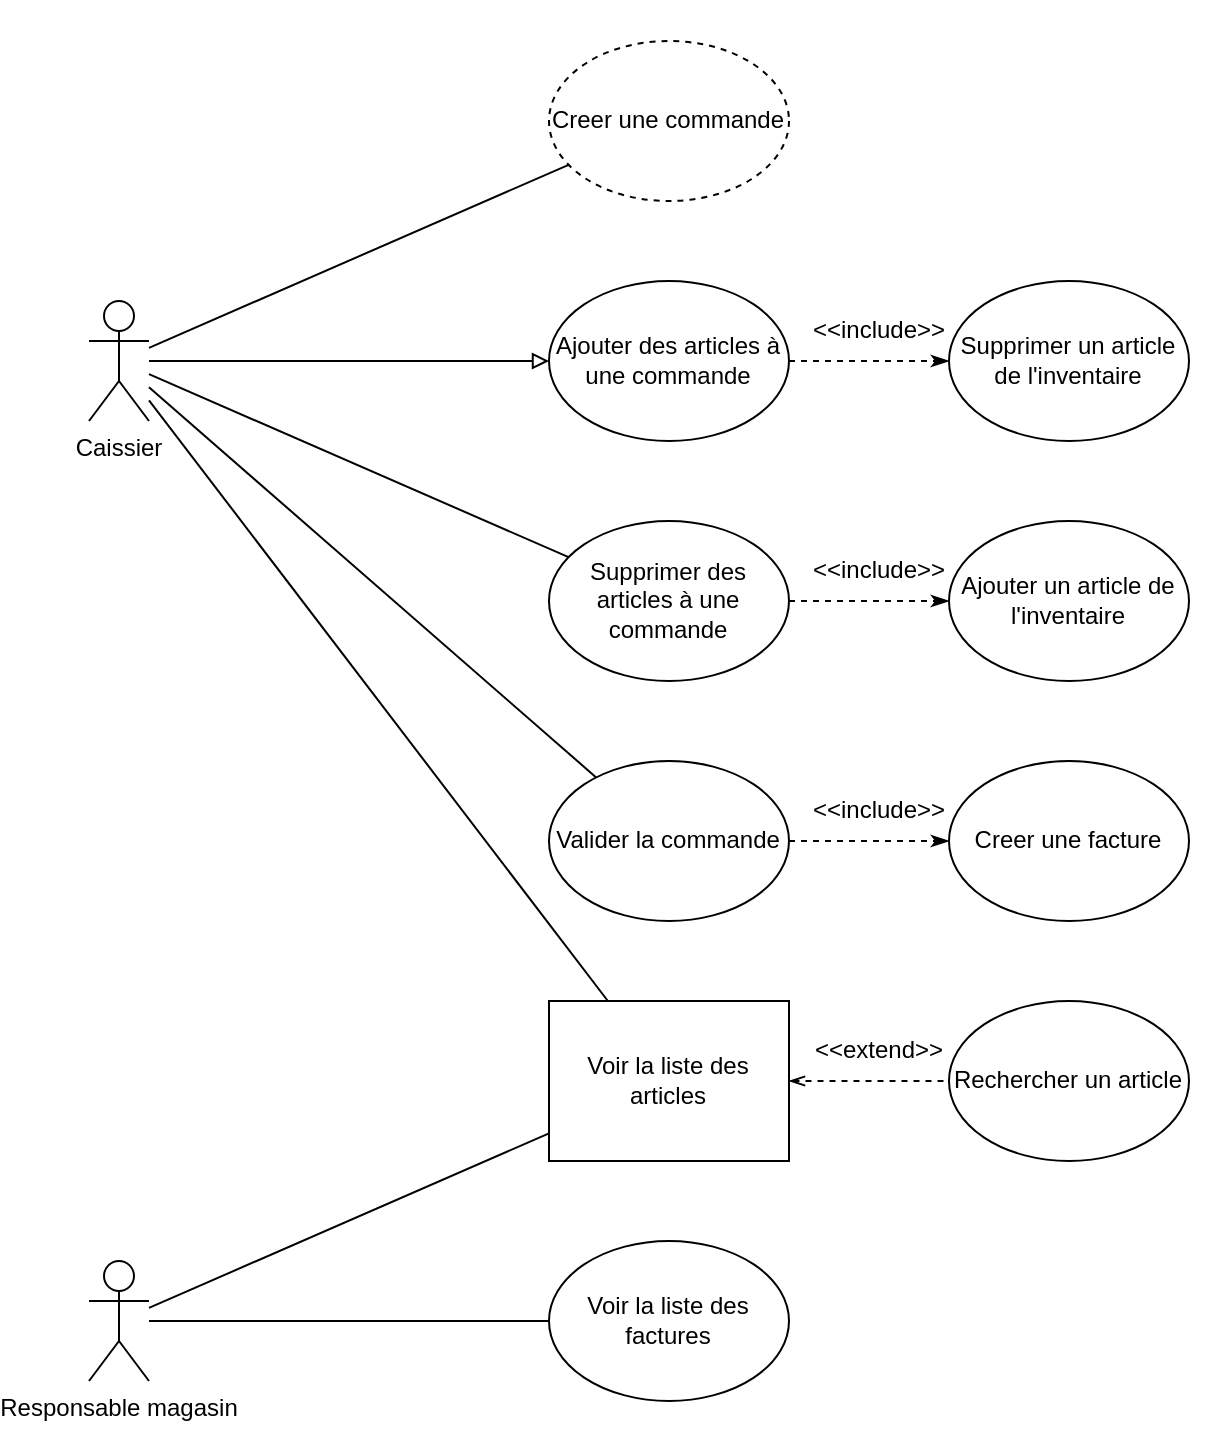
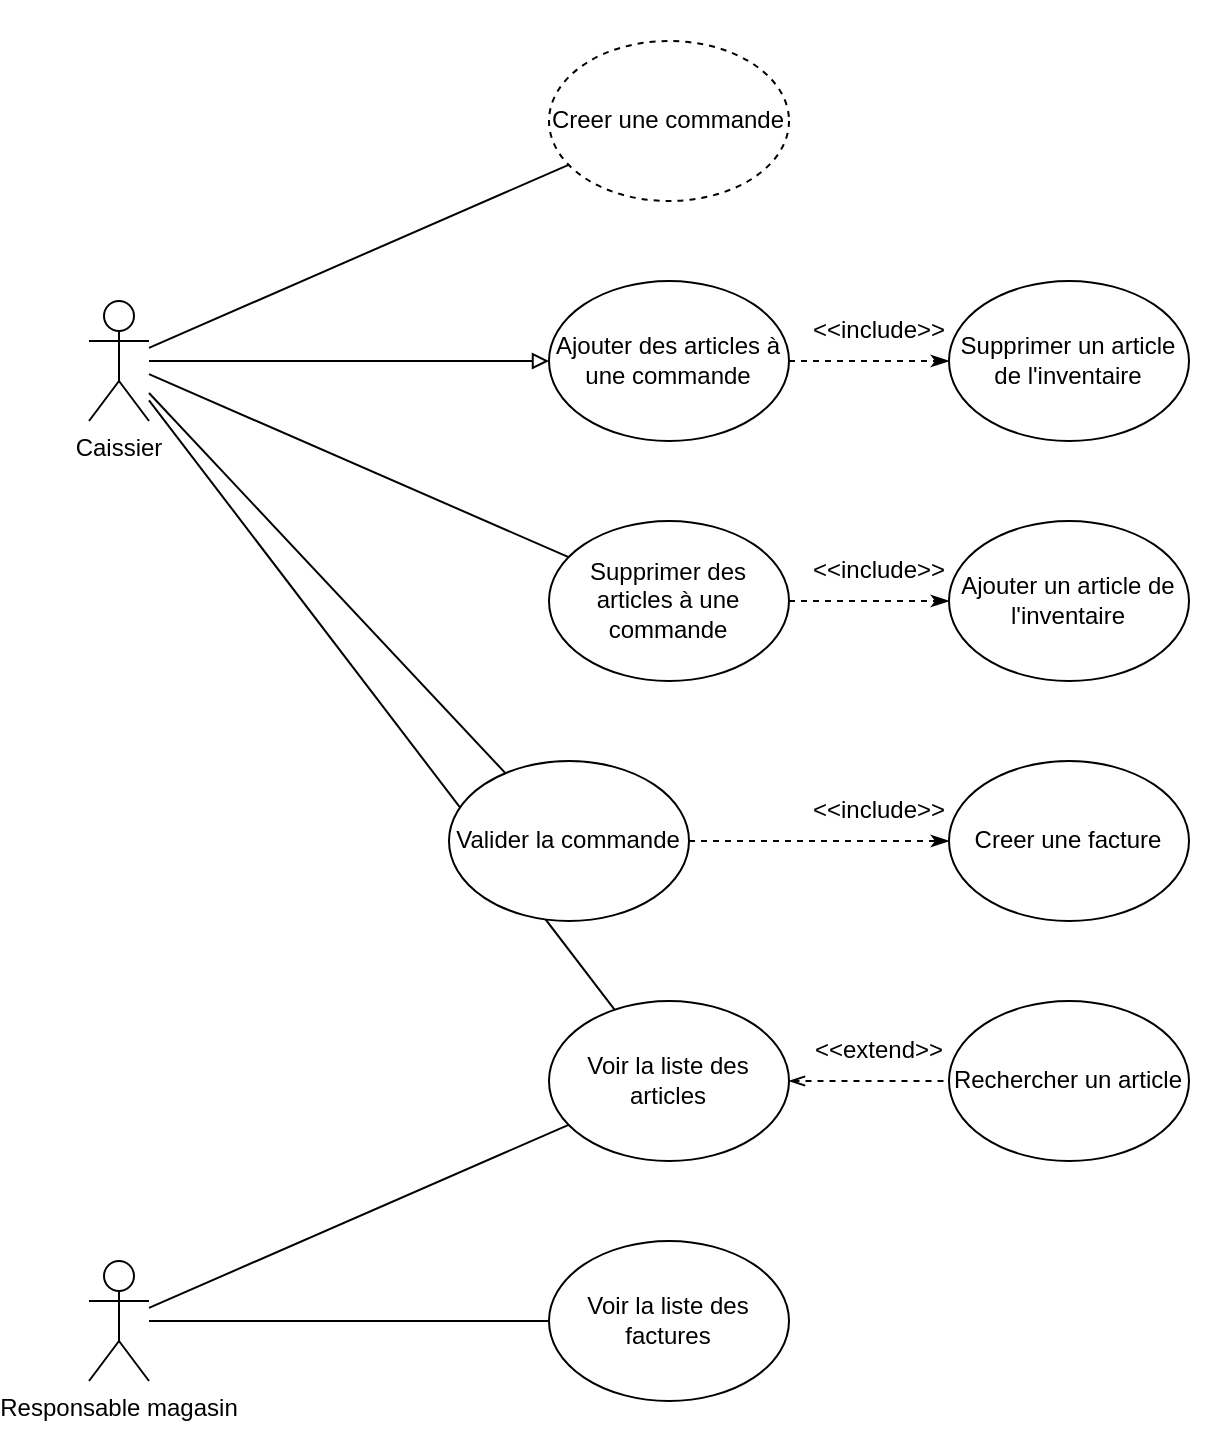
(669, 841) -> (569, 841)
(669, 1081) -> (669, 1081)
